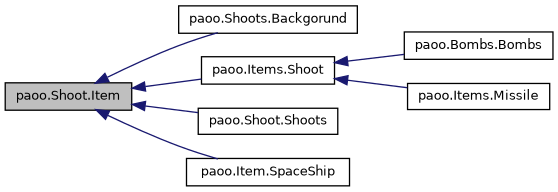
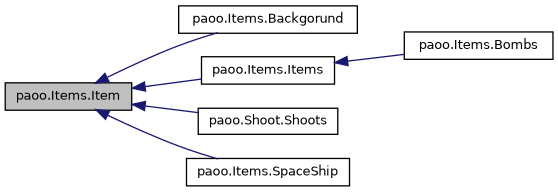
(268, 20) -> (268, 20)
(479, 46) -> (479, 46)
(268, 70) -> (268, 70)
(68, 97) -> (68, 97)
(479, 97) -> none
(268, 172) -> (268, 172)
